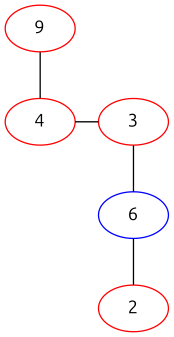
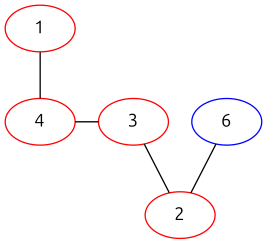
(40, 29) -> (40, 29)
(133, 169) -> (157, 169)
